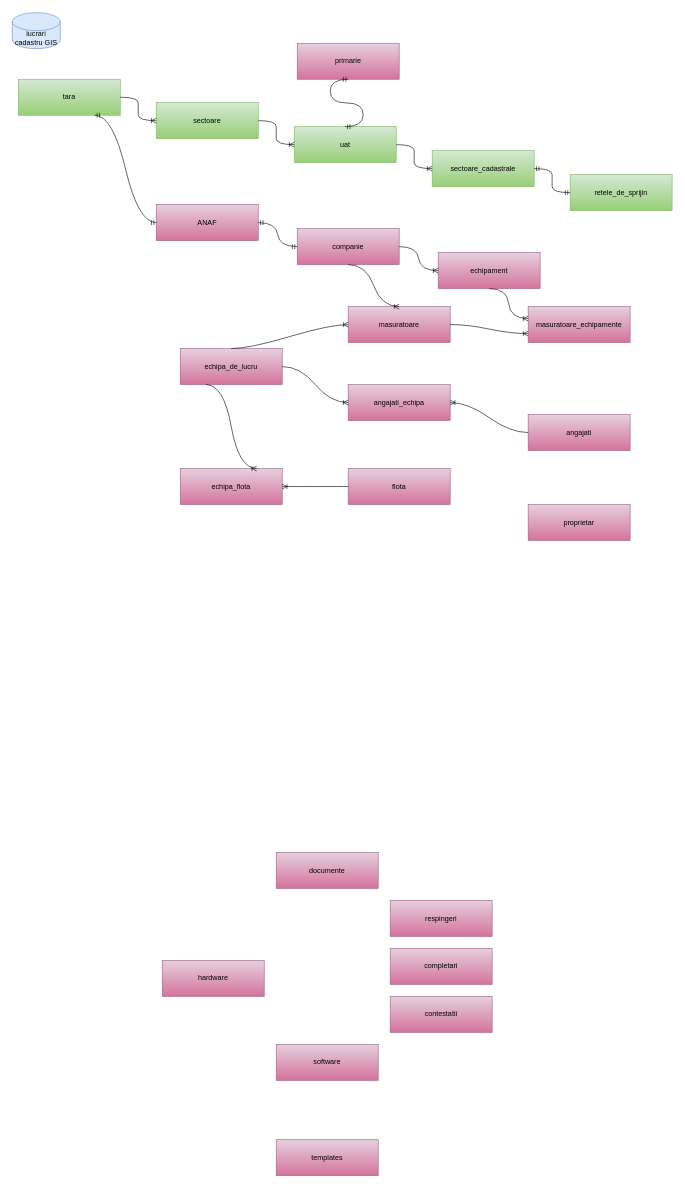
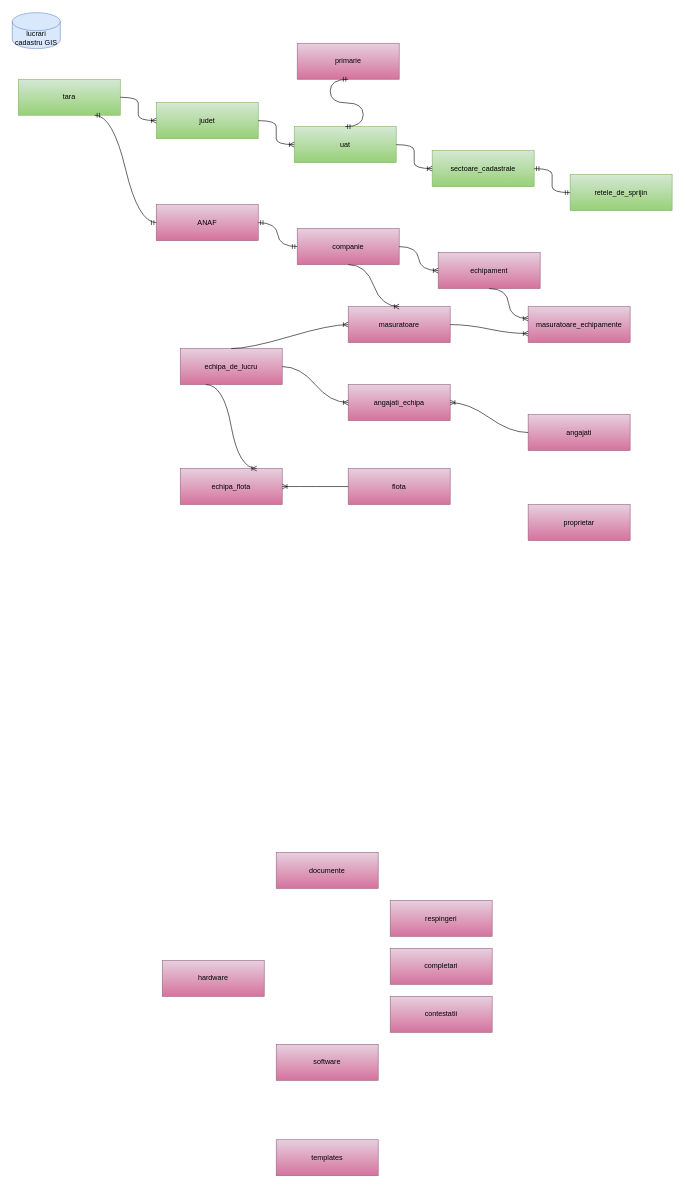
(207, 120) -> (207, 120)
